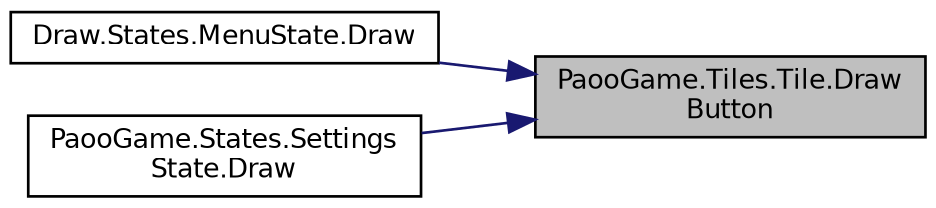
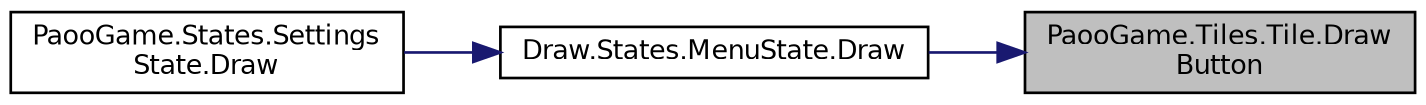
(465, 128) -> (439, 52)
